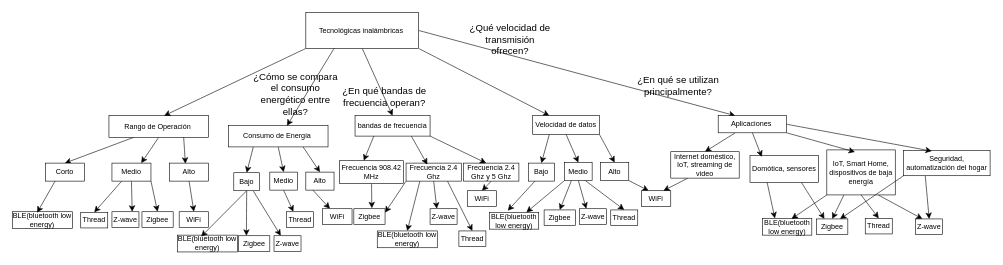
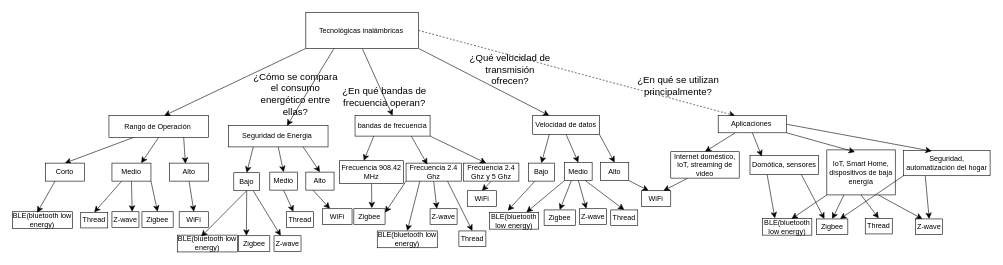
(510, 39) -> (510, 69)
(513, 56) -> (513, 56)
(278, 136) -> (278, 136)
(784, 169) -> (784, 165)
